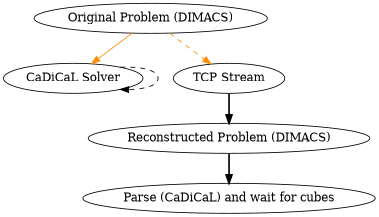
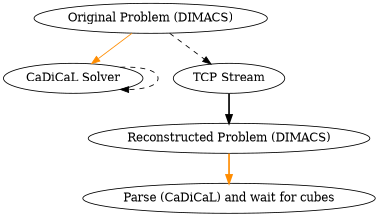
(187, 46) -> (187, 46)
(229, 164) -> (229, 164)
